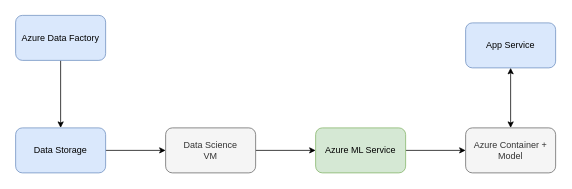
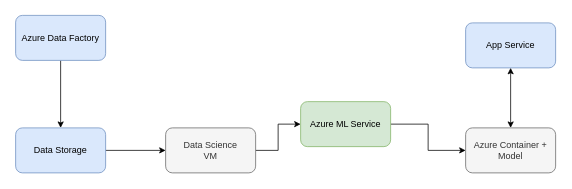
(360, 150) -> (345, 124)
